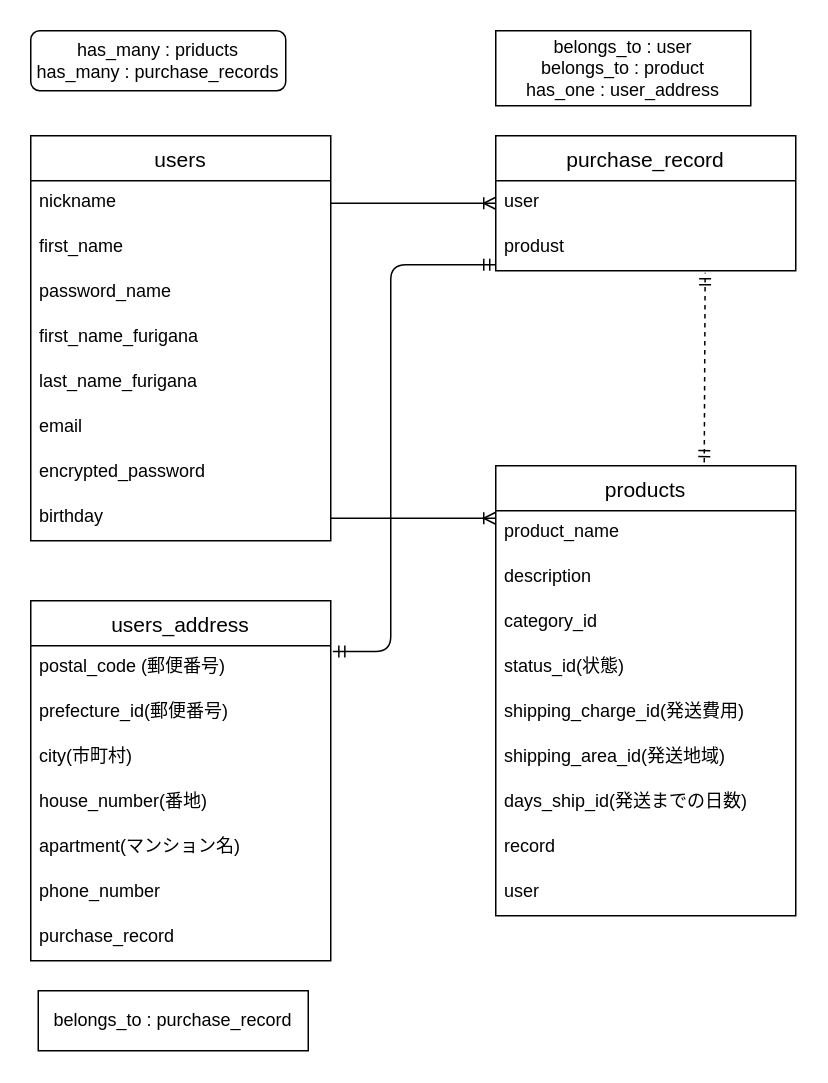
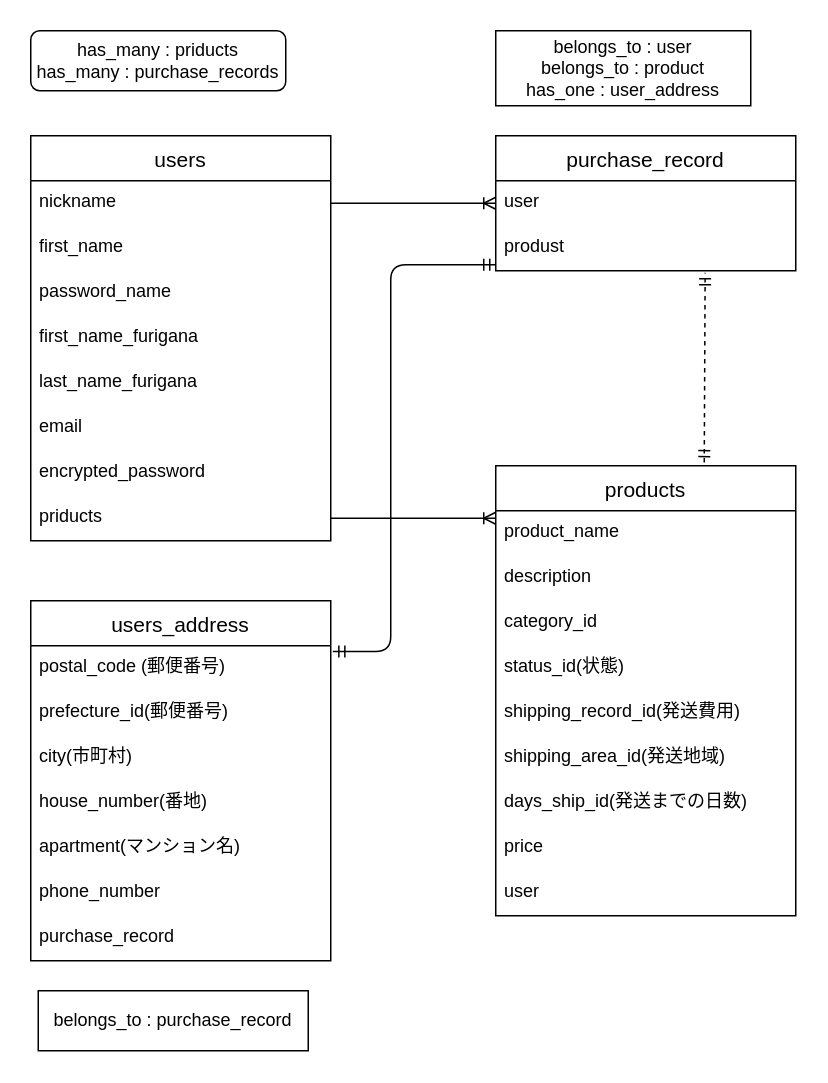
(77, 516) -> (77, 516)
(634, 711) -> (634, 711)
(534, 846) -> (527, 846)
